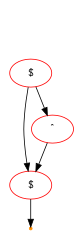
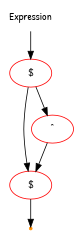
none -> (31, 17)
